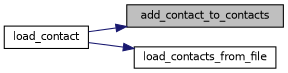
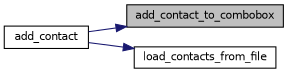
(205, 16) -> (205, 16)
(46, 37) -> (46, 37)
